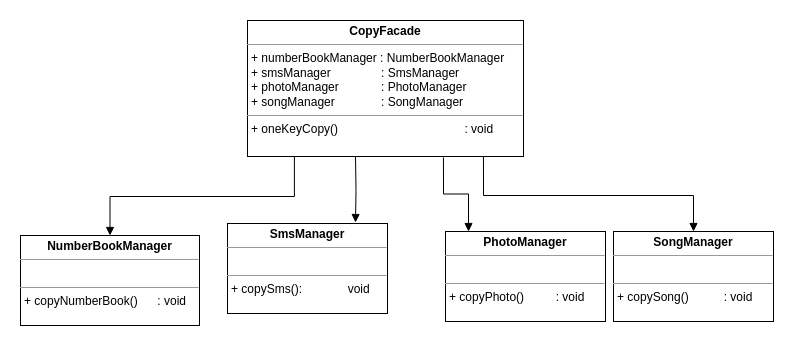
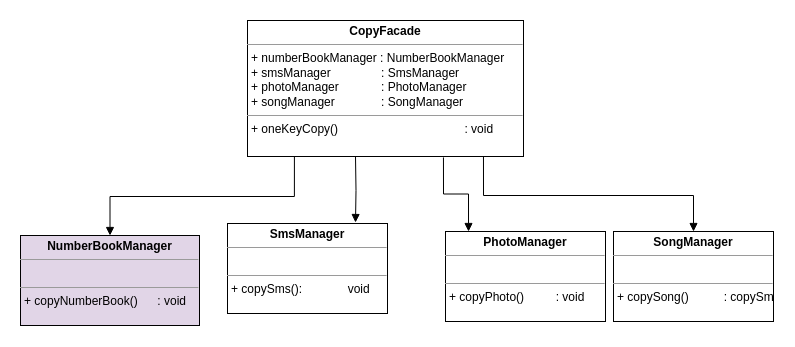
(674, 246) -> (686, 246)
(110, 281) -> (110, 281)
